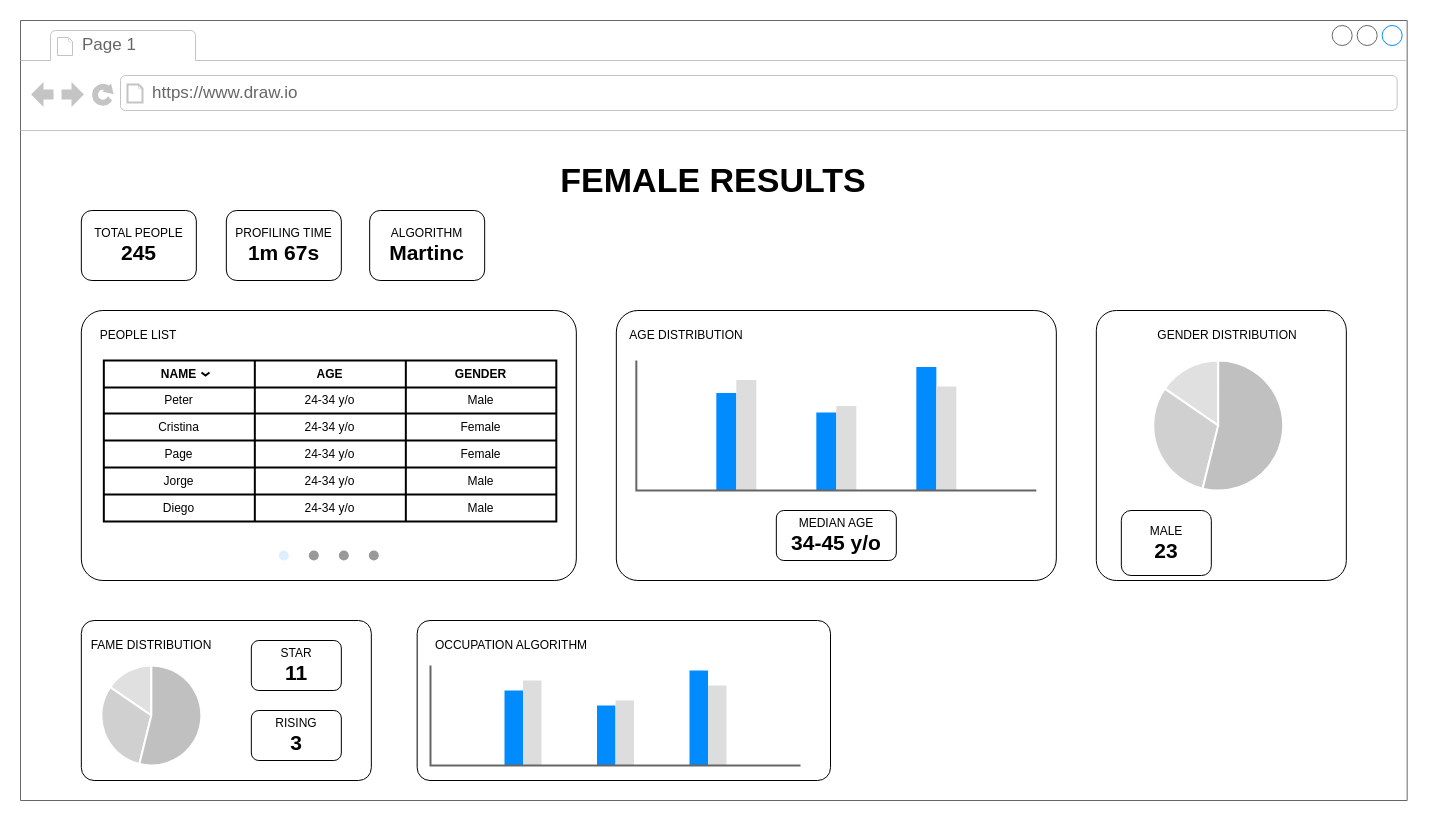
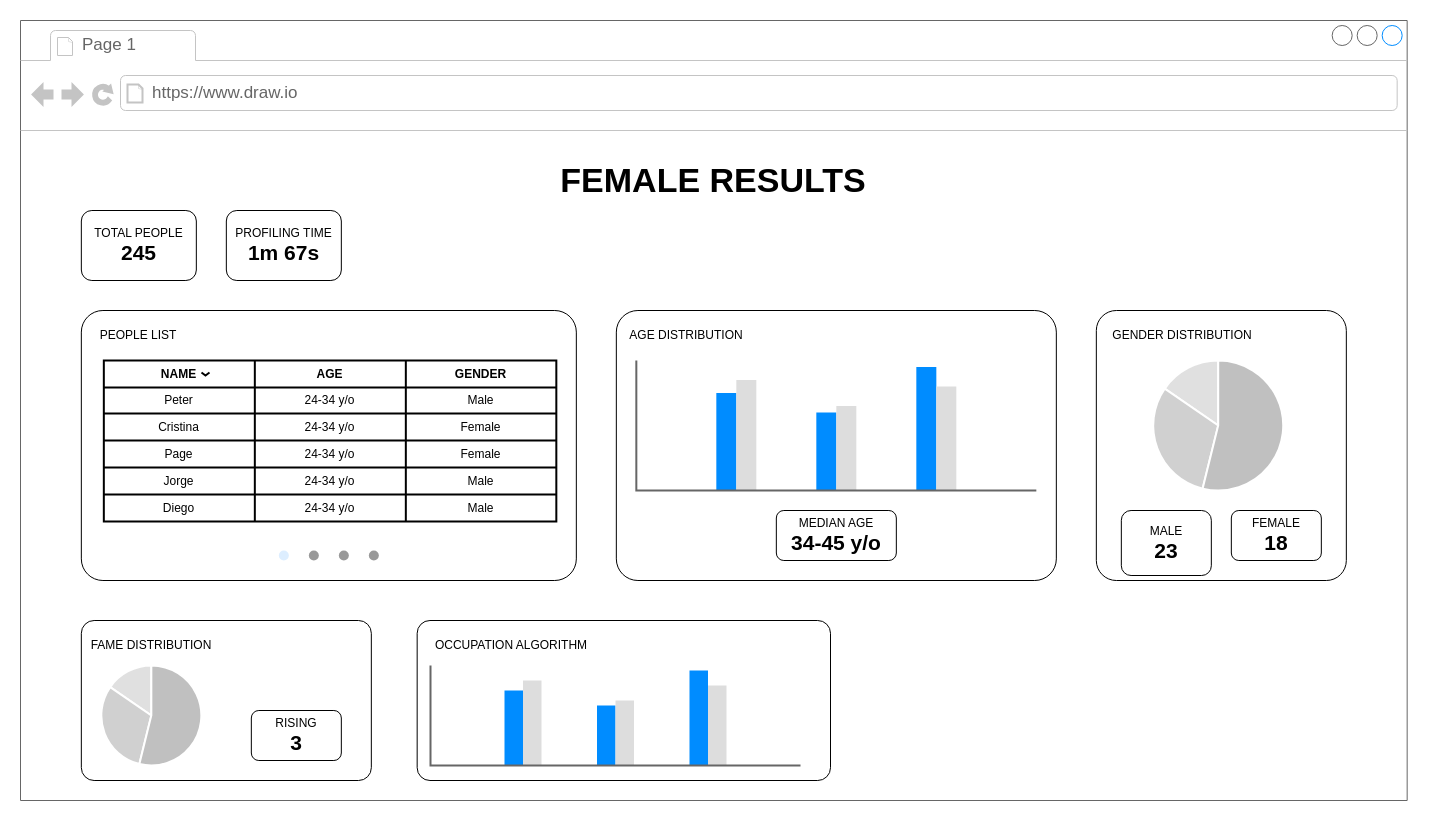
(427, 246) -> none
(1228, 336) -> (1183, 336)
none -> (1276, 536)
(296, 666) -> none
